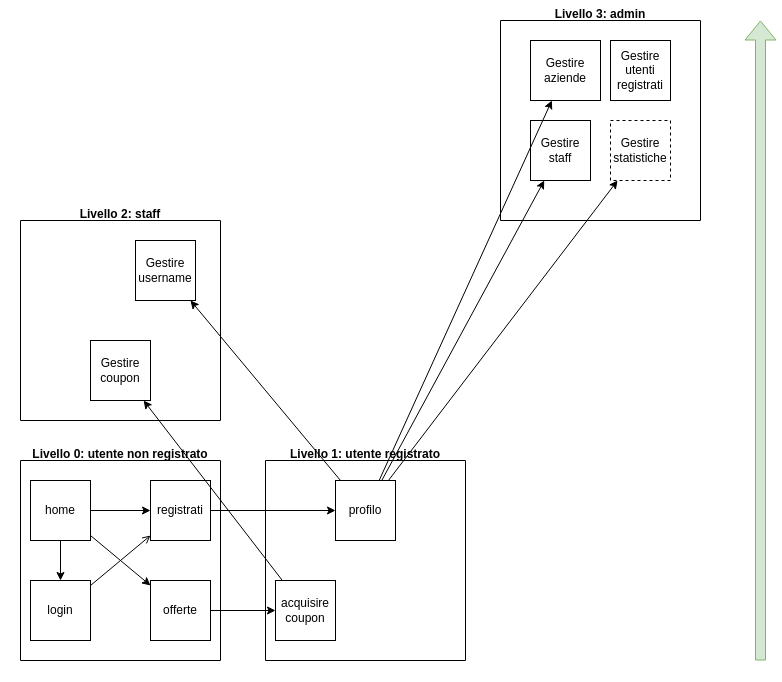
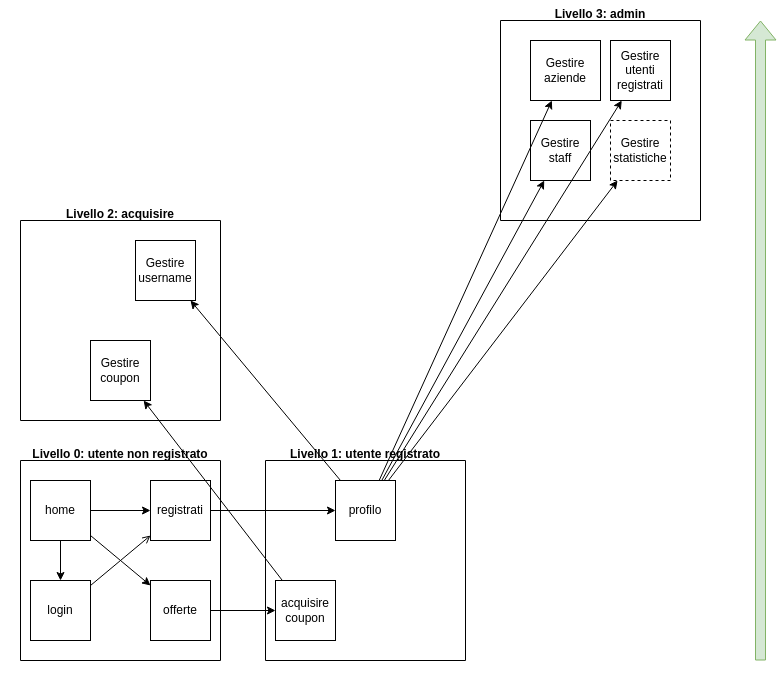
(120, 214) -> (120, 214)
none -> (501, 294)
